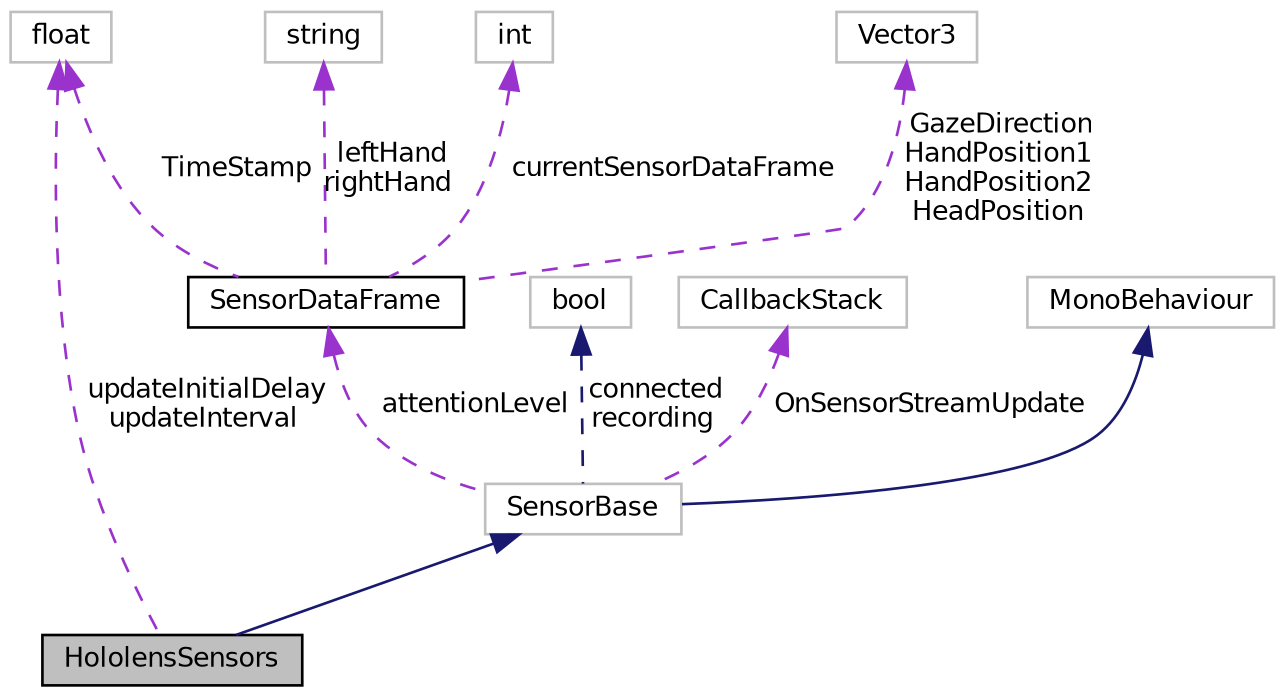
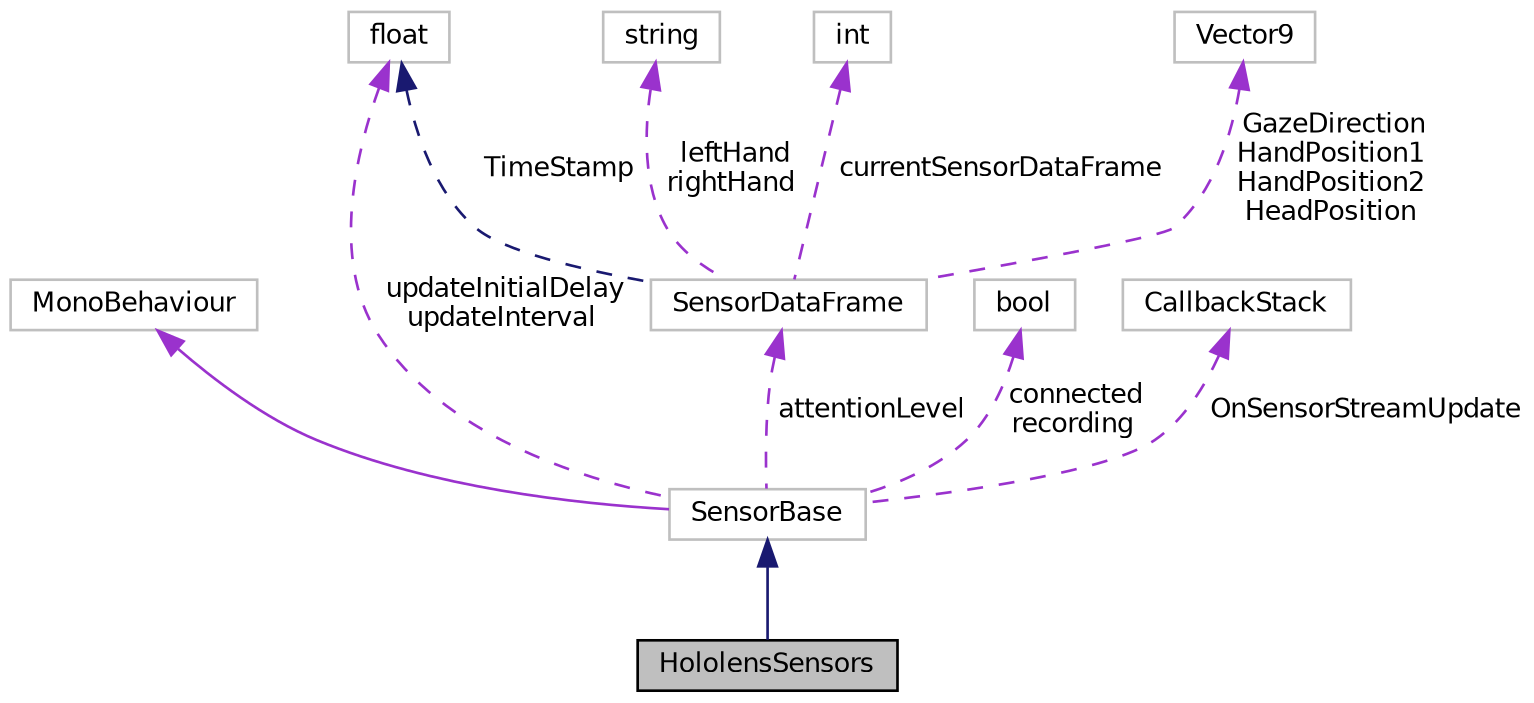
(907, 37) -> (1245, 37)
(133, 204) -> (487, 235)
(326, 302) -> (789, 305)
(68, 370) -> (405, 368)
(582, 419) -> (960, 446)
(940, 482) -> (409, 471)
